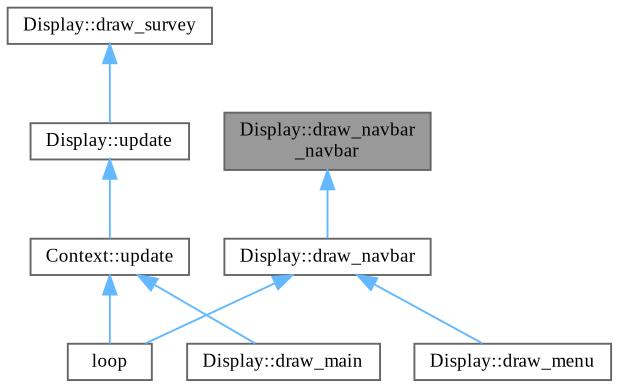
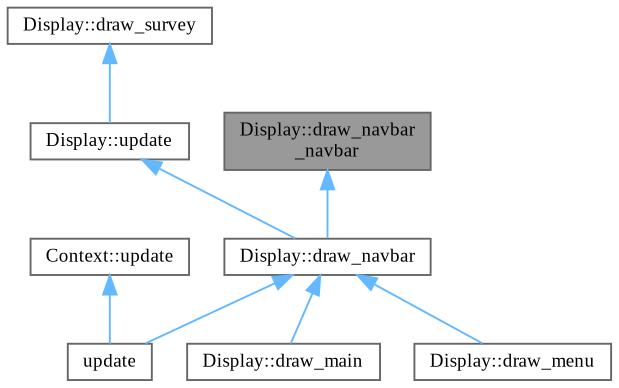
(110, 209) -> (227, 203)
(193, 307) -> (302, 318)
(110, 362) -> (110, 362)
